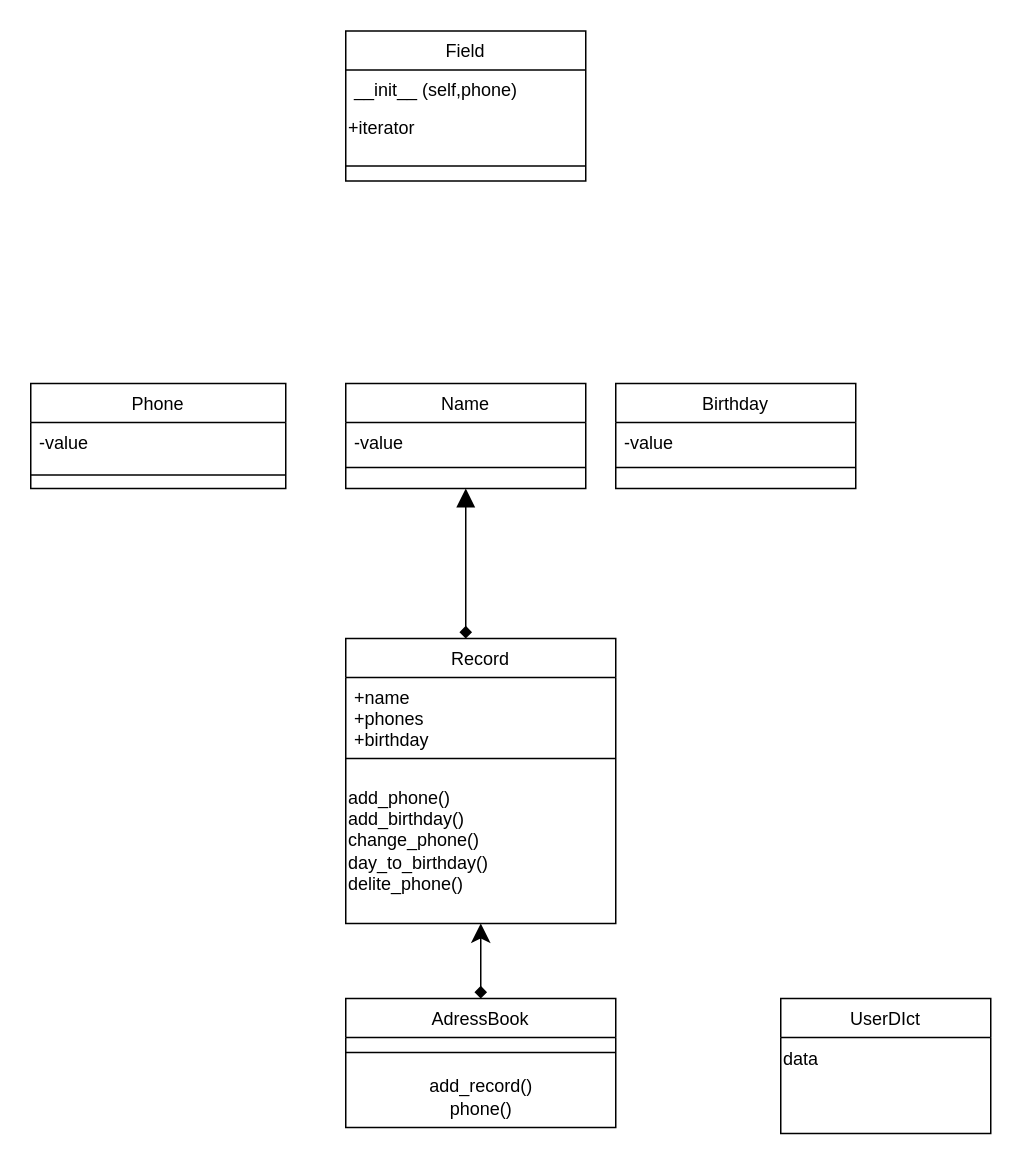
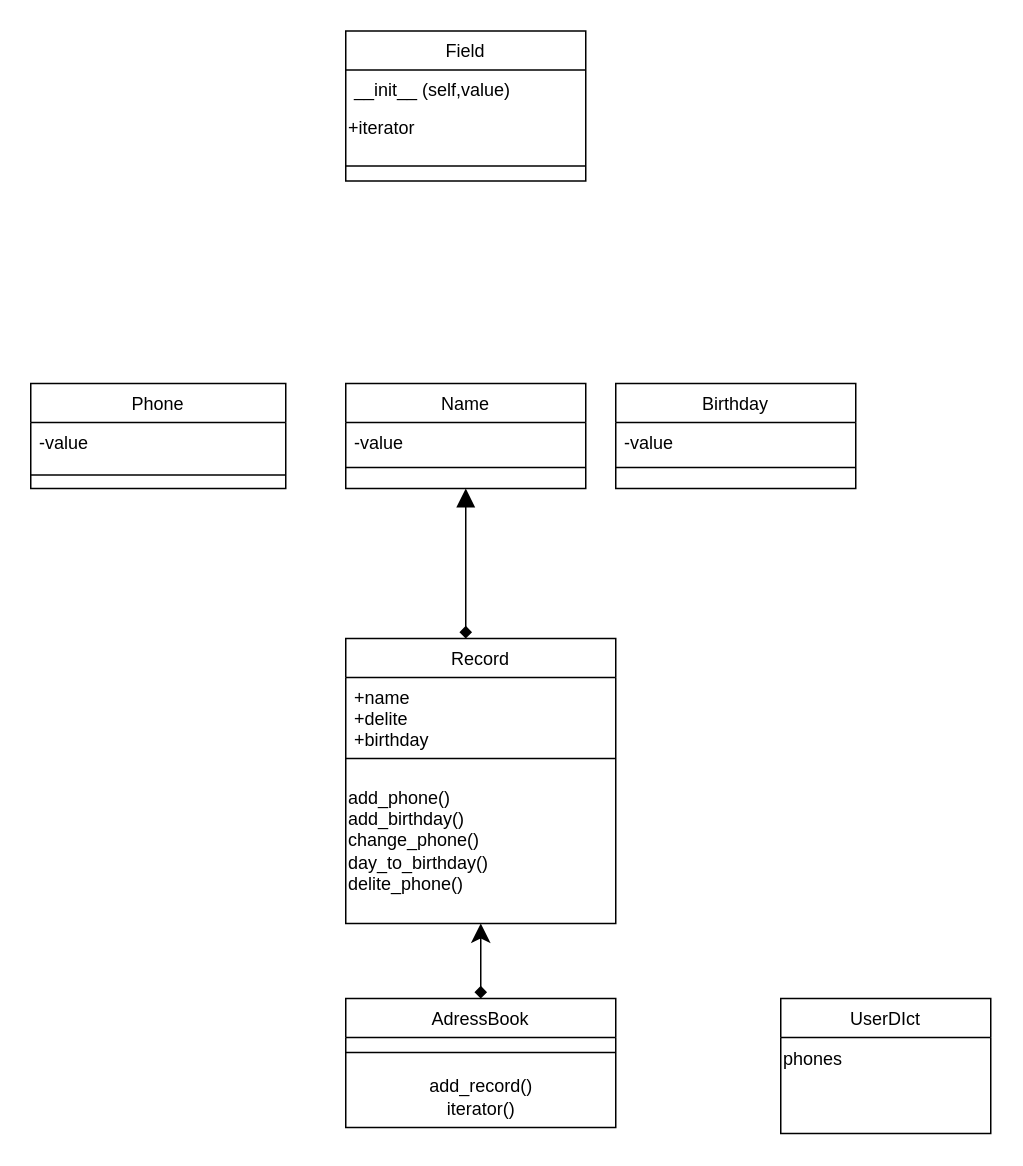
(448, 90) -> (446, 90)
(379, 698) -> (379, 698)
(804, 1060) -> (814, 1060)
(482, 1097) -> (482, 1097)
